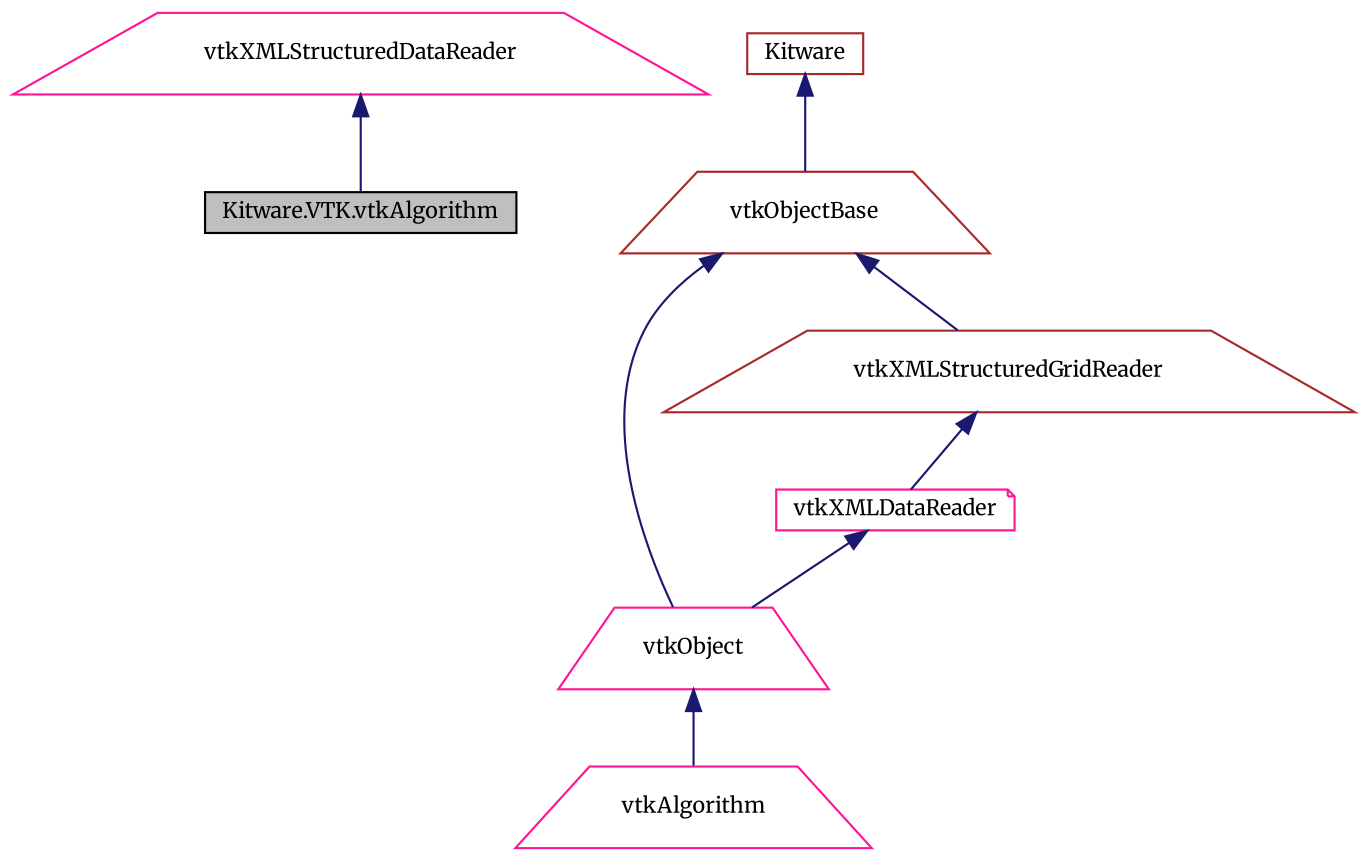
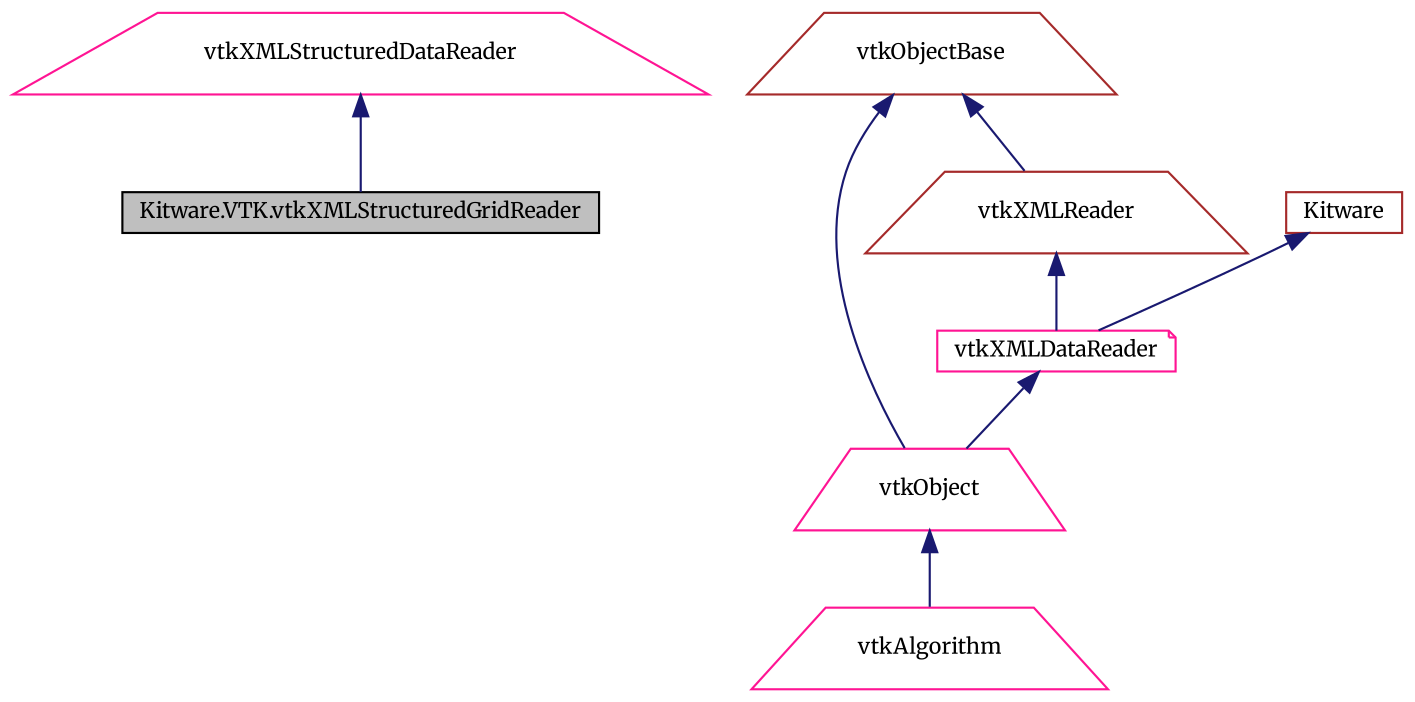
(805, 134) -> (1194, 287)
(361, 213) -> (361, 213)
(1009, 371) -> (1056, 213)
